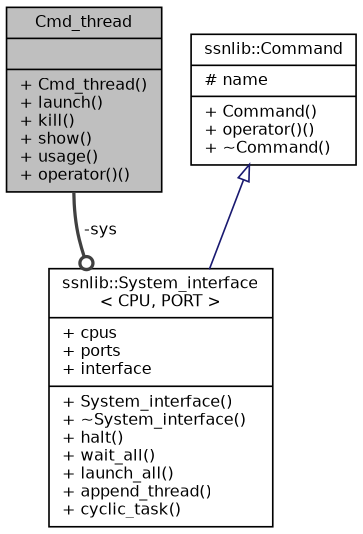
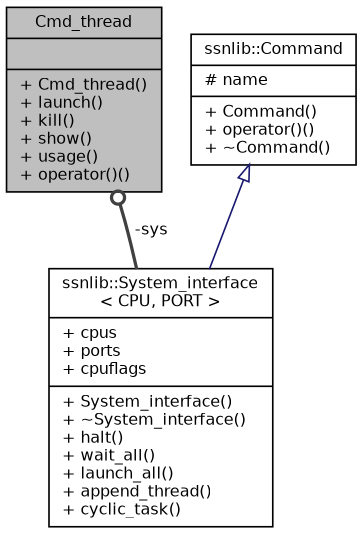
(76, 225) -> (129, 236)
(107, 369) -> (105, 369)
